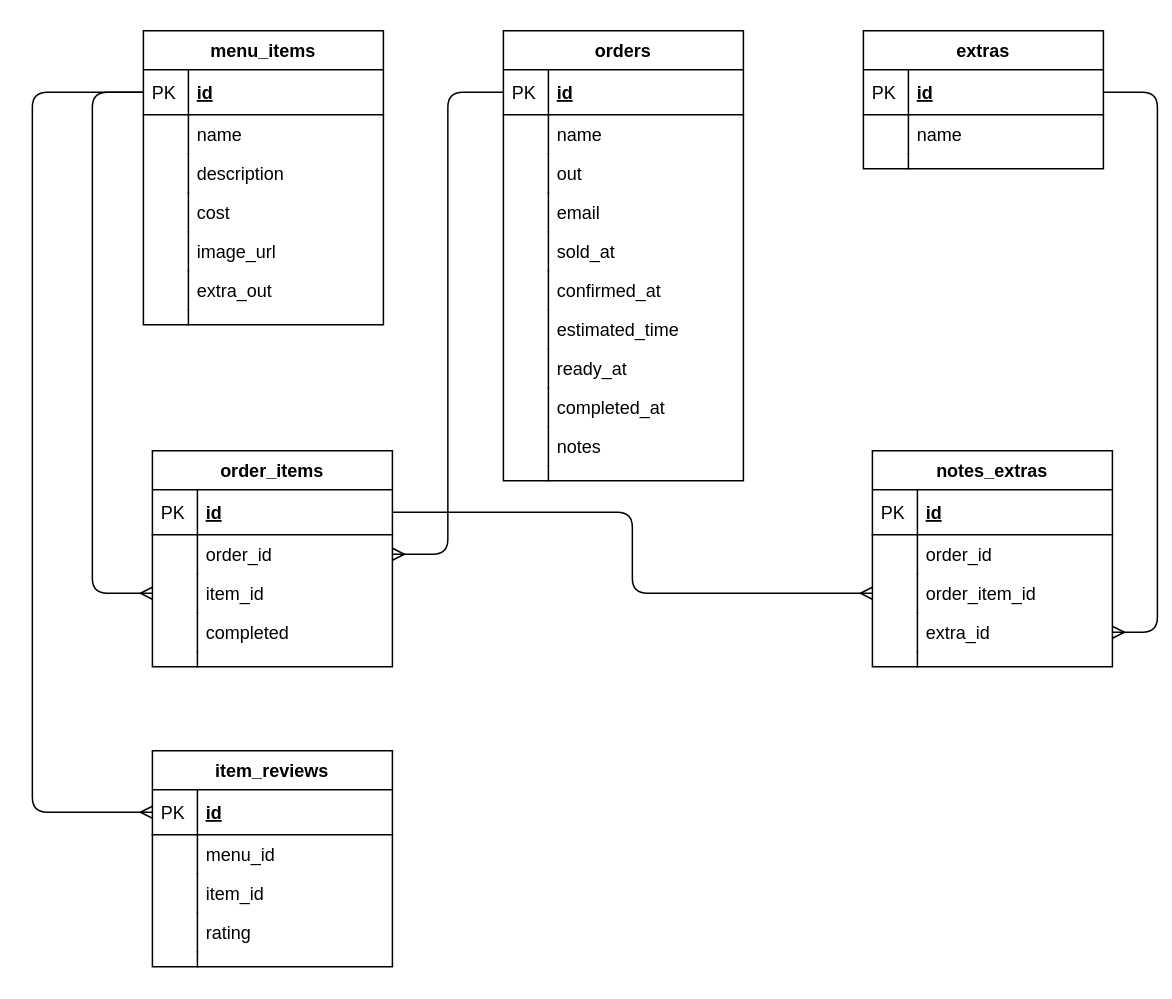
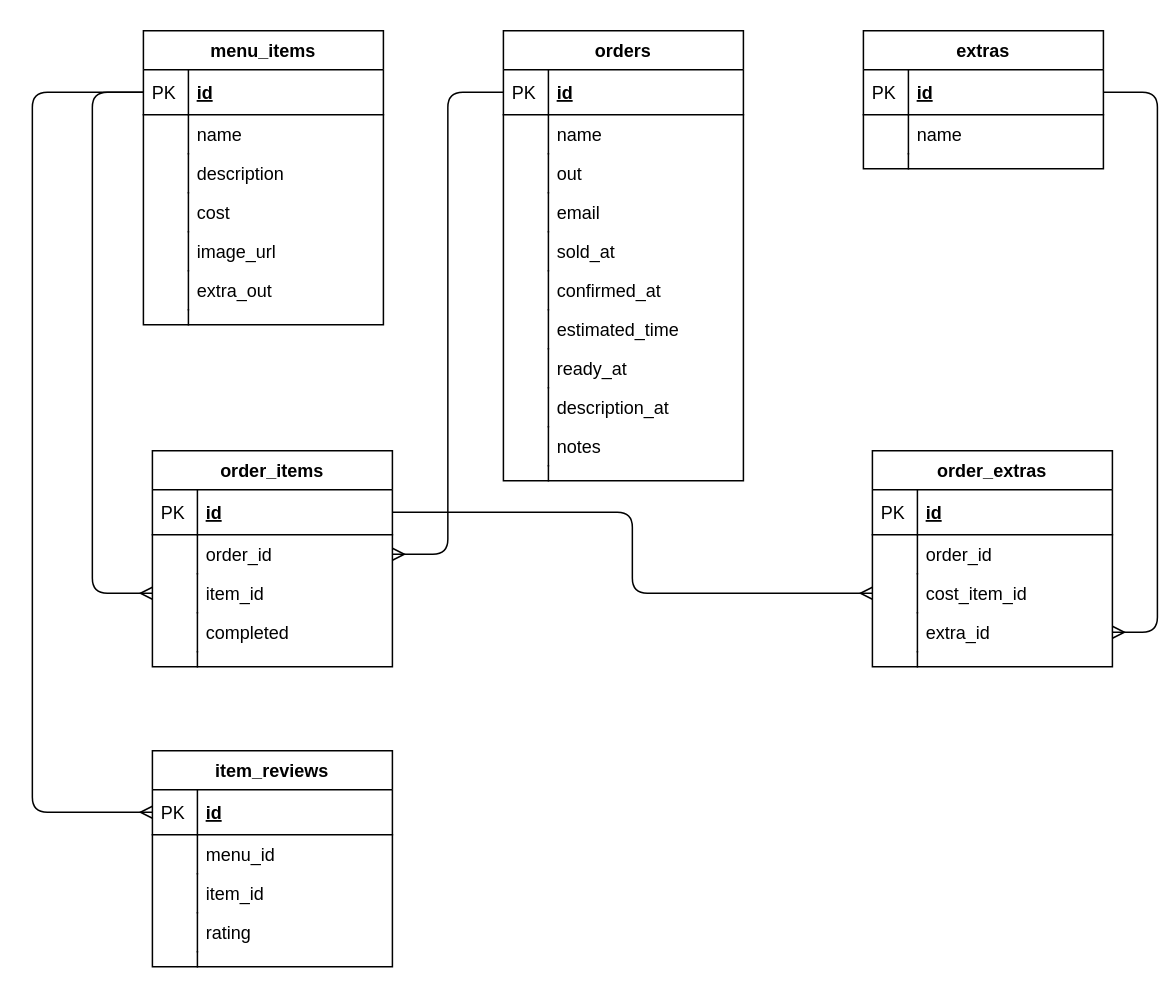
(615, 408) -> (622, 408)
(991, 471) -> (991, 471)
(986, 594) -> (981, 594)
